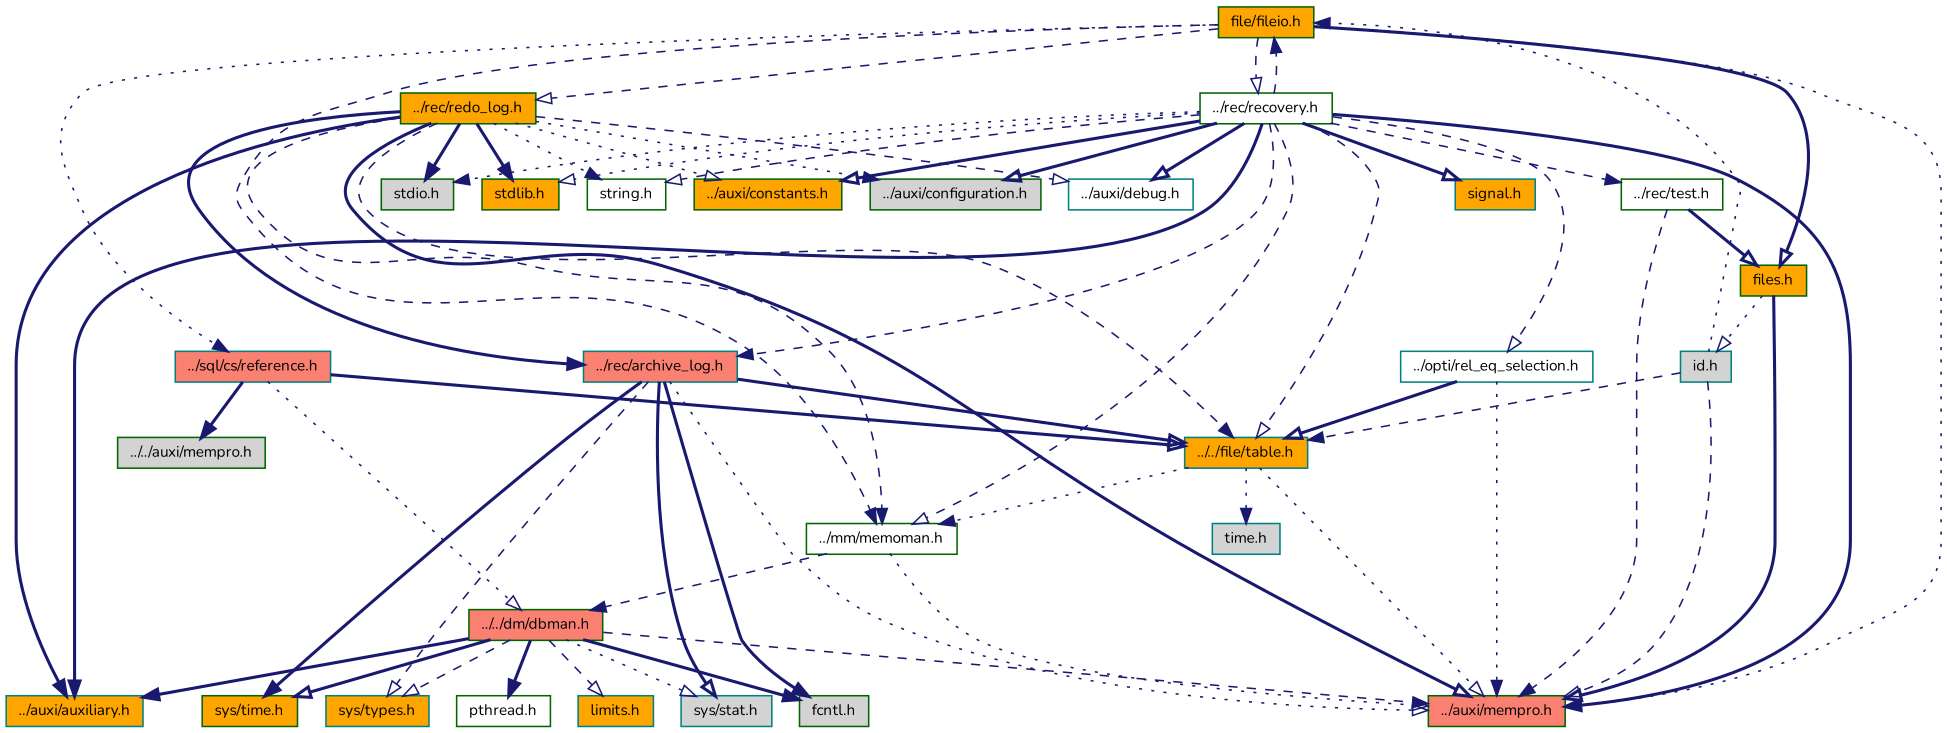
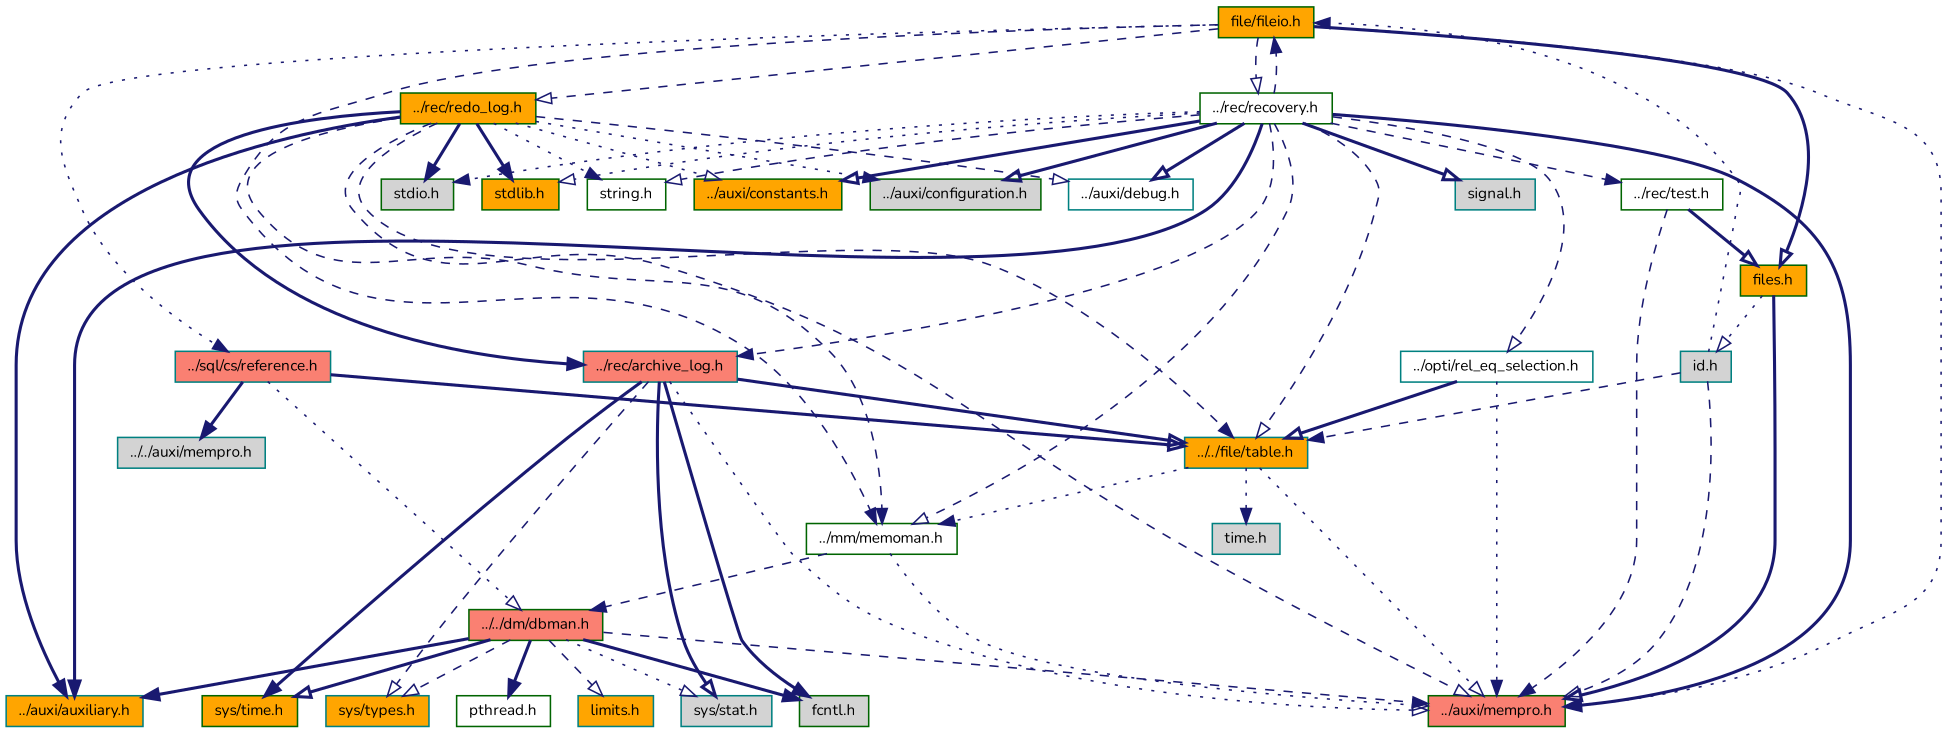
(1495, 194) -> (1495, 194)
(866, 347) -> (866, 347)
(191, 453) -> (191, 453)
